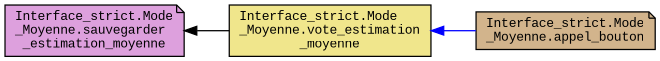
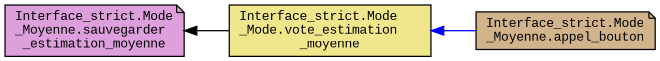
(330, 31) -> (330, 31)
